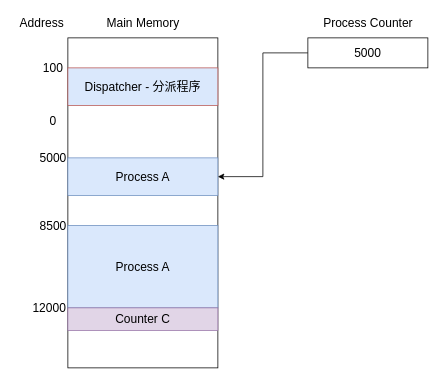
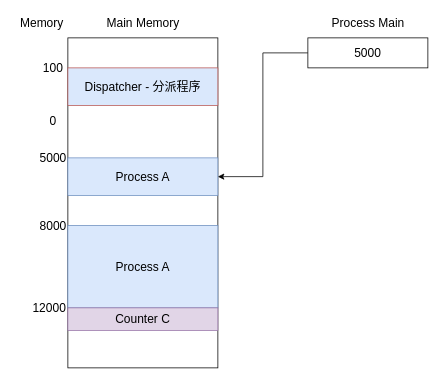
(42, 23) -> (42, 23)
(368, 23) -> (368, 23)
(53, 225) -> (53, 225)
